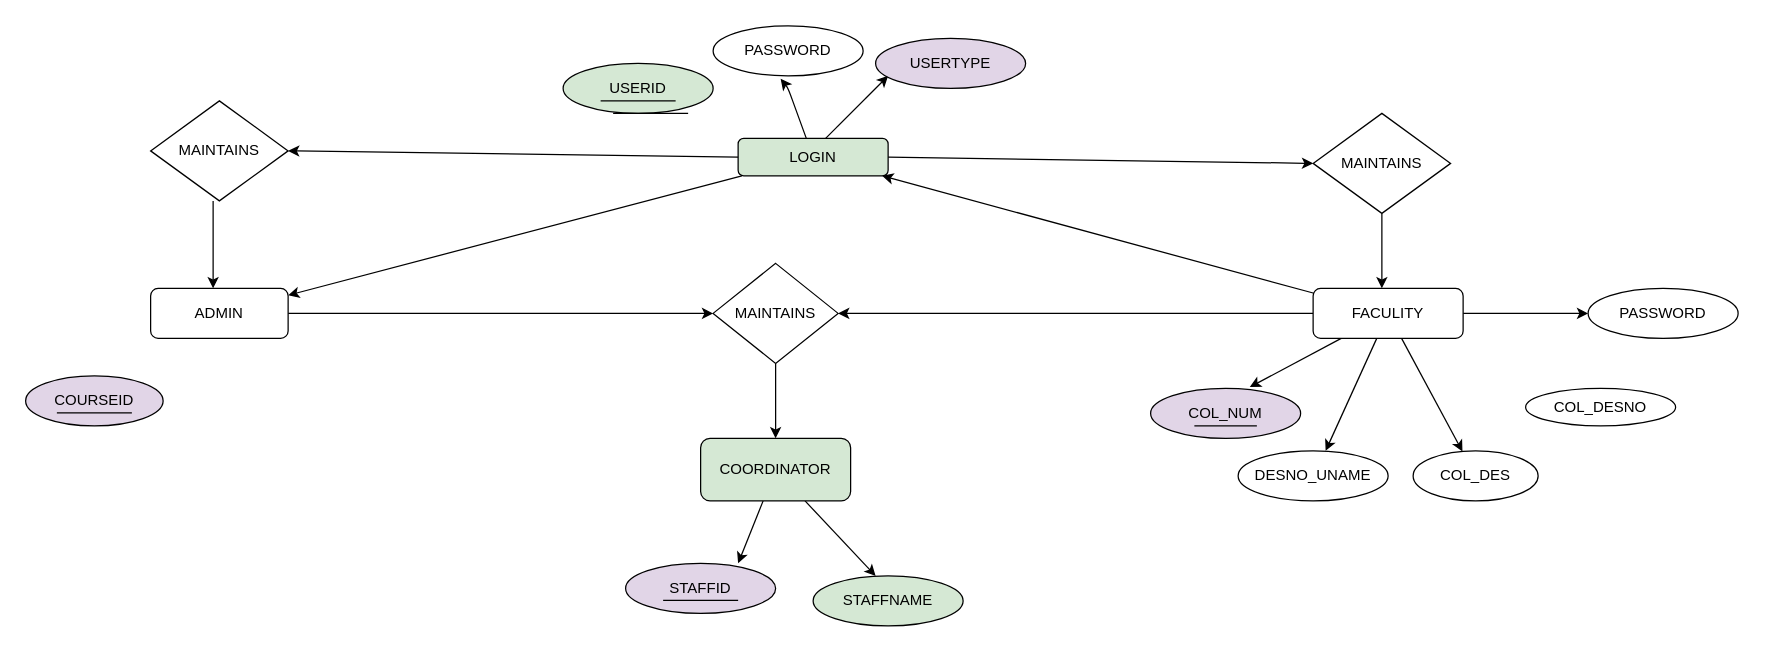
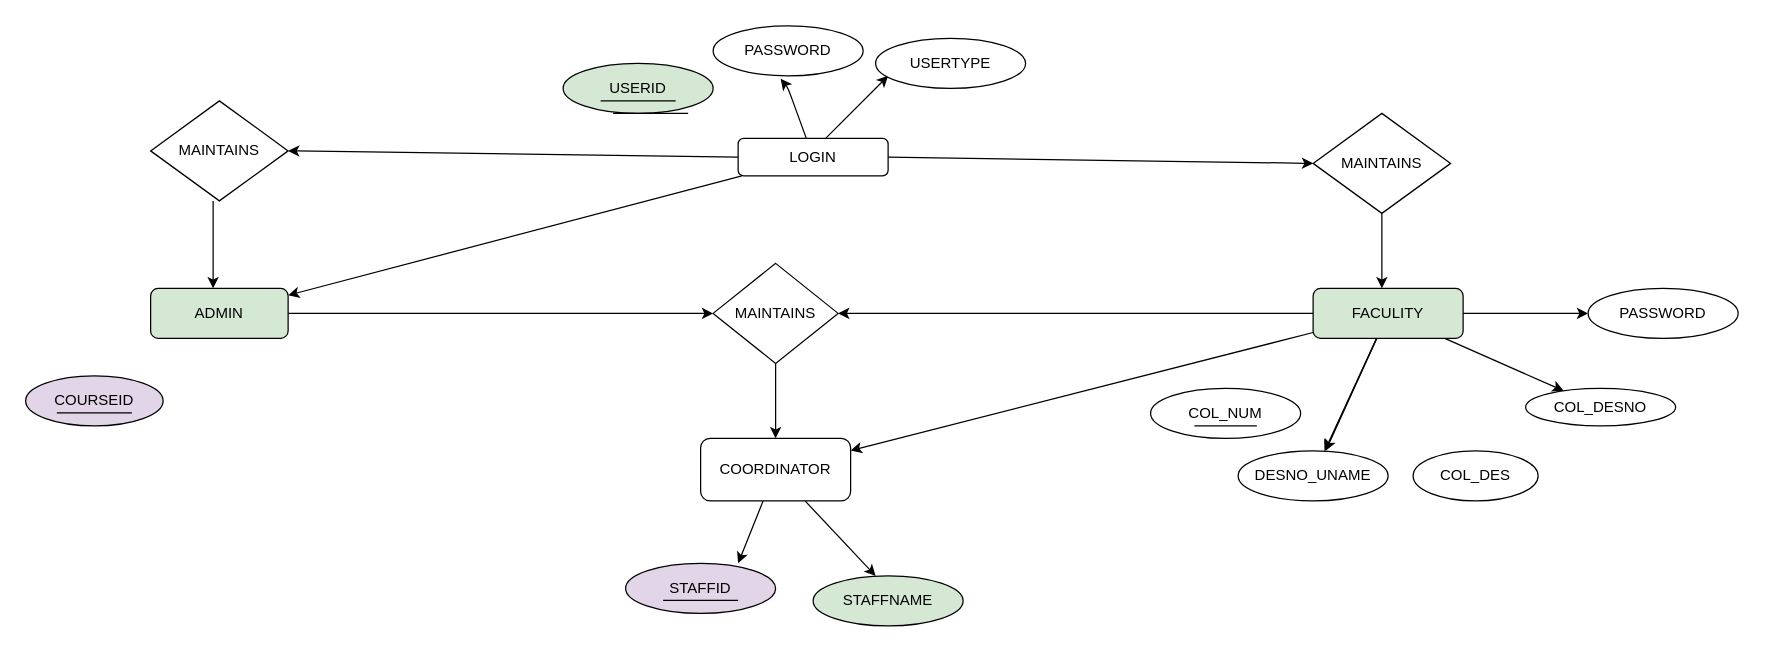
(951, 63) -> (951, 63)
(813, 157) -> (813, 157)
(1101, 235) -> (1500, 363)
(219, 313) -> (219, 313)
(1388, 313) -> (1388, 313)
(1299, 360) -> (1328, 443)
(1430, 391) -> (1086, 390)
(1226, 413) -> (1226, 413)
(776, 469) -> (776, 469)
